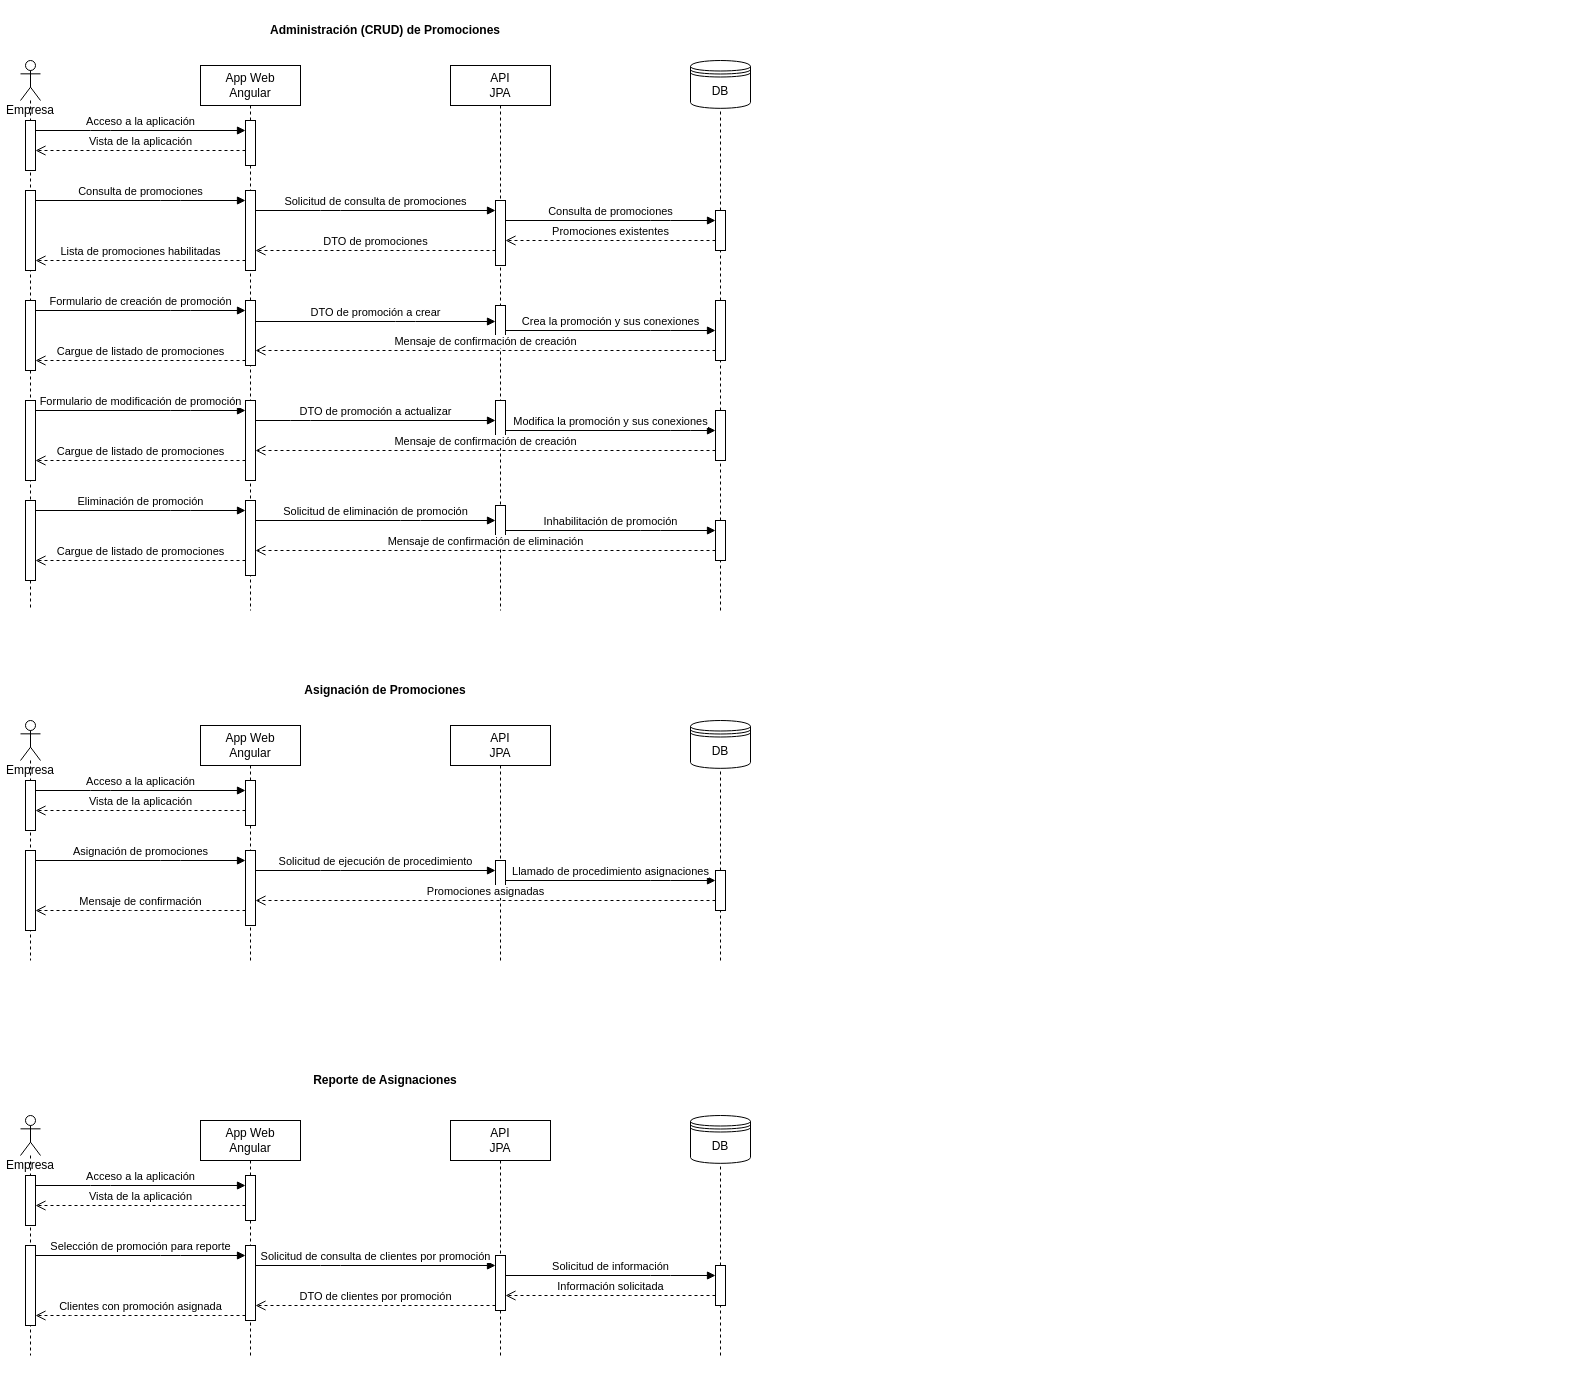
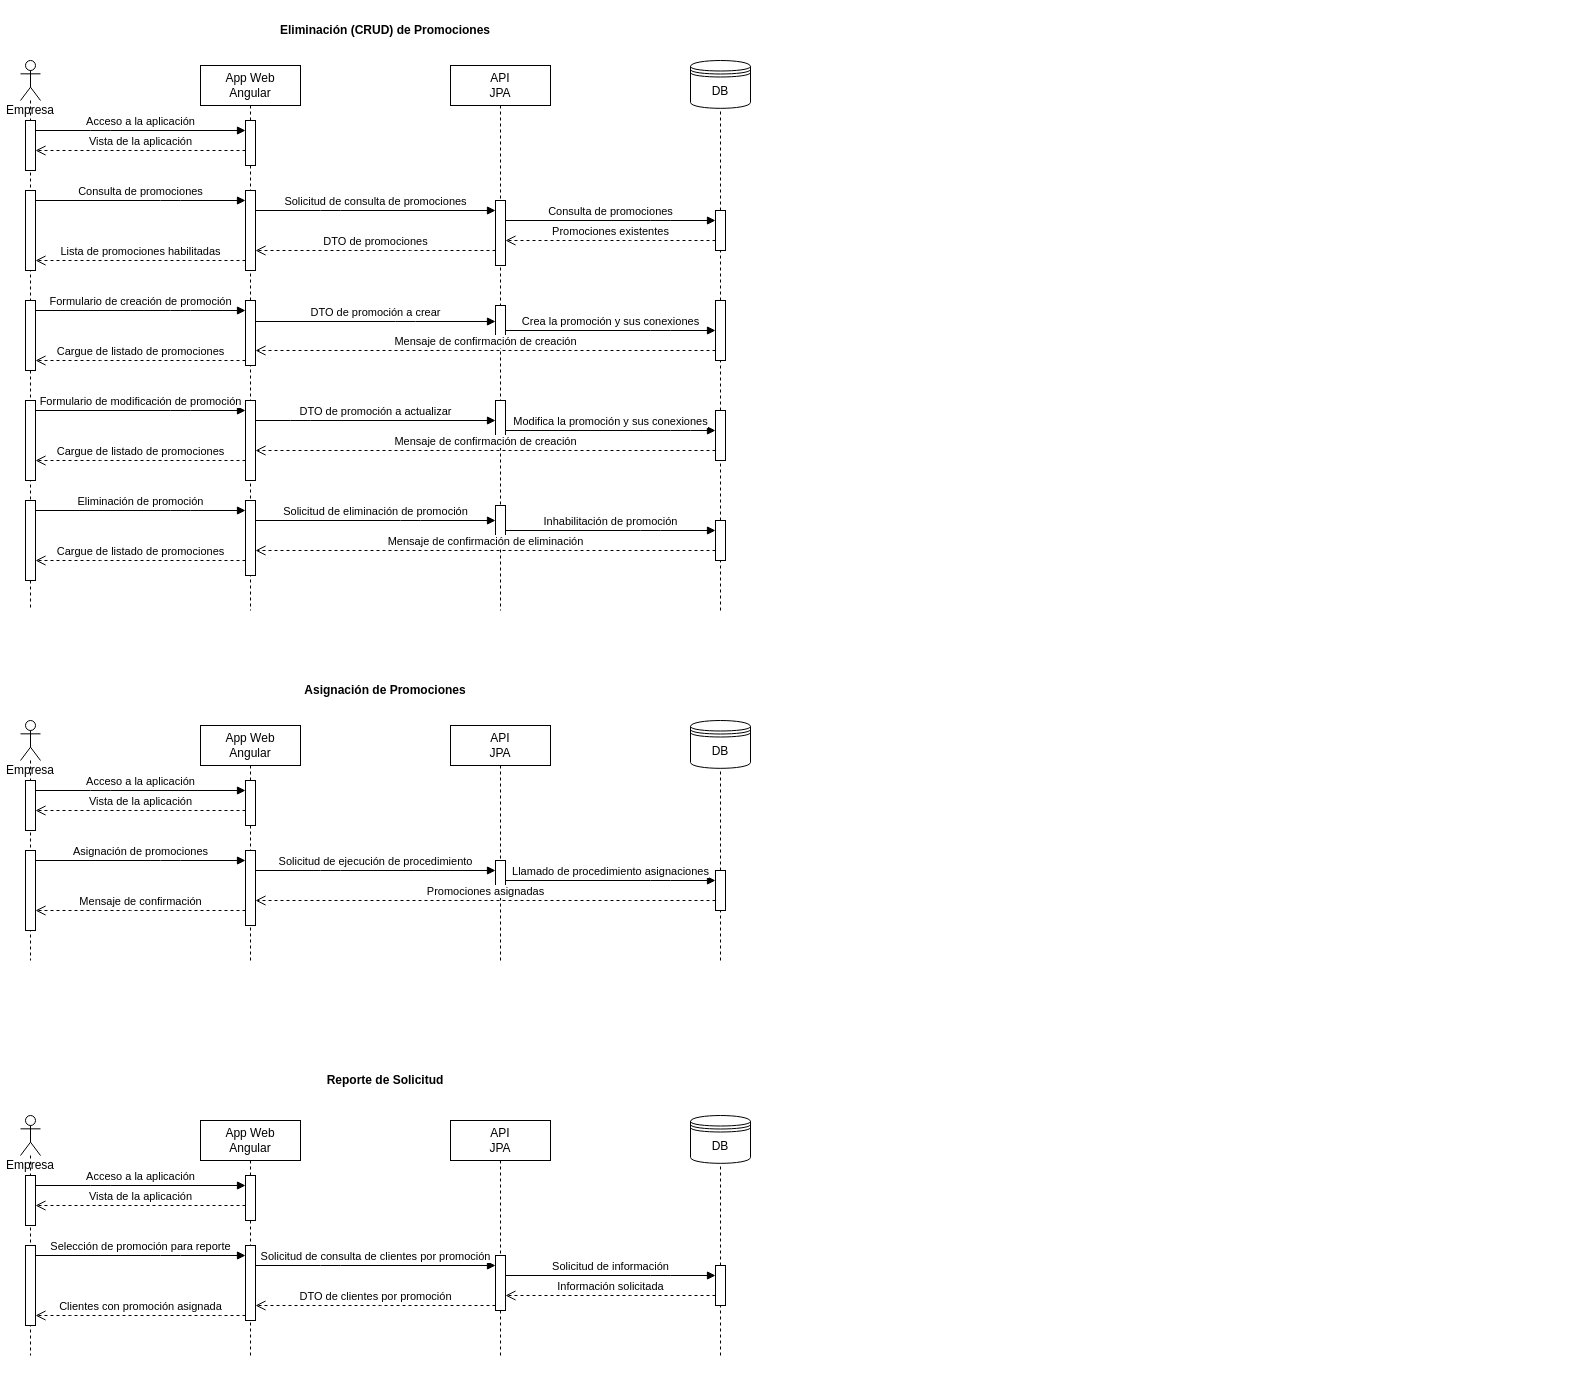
(386, 31) -> (386, 31)
(386, 1081) -> (386, 1081)
